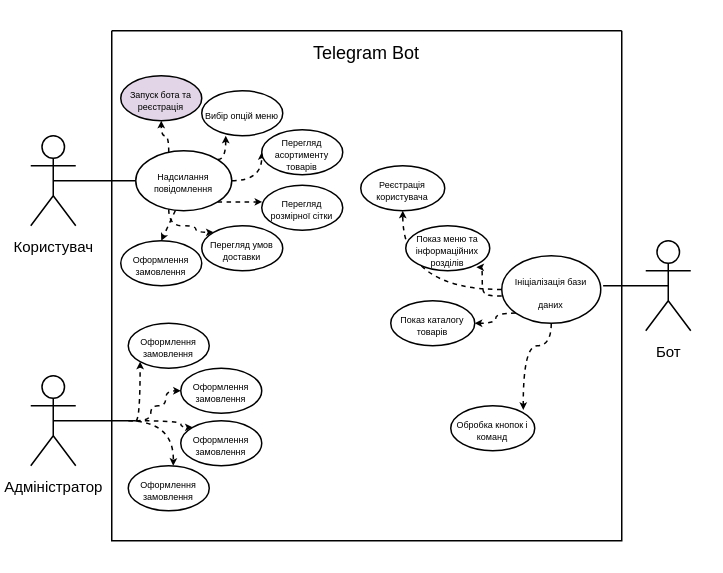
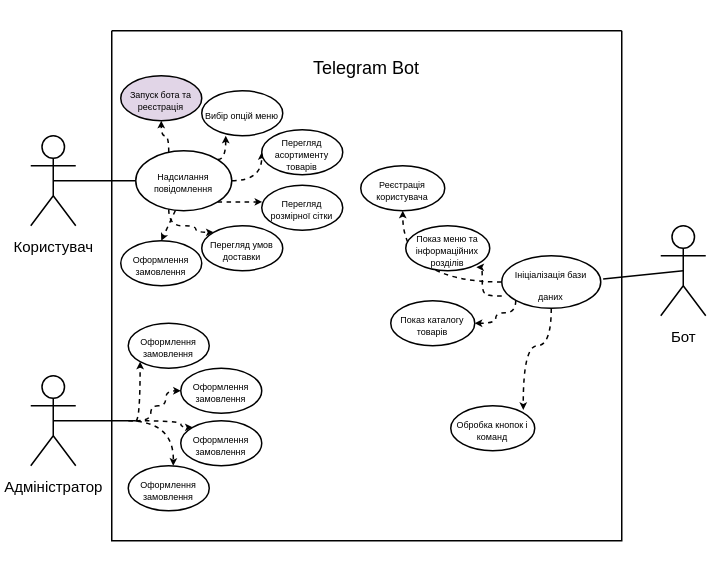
(367, 53) -> (367, 68)
(668, 286) -> (683, 271)
(551, 290) -> (551, 282)
